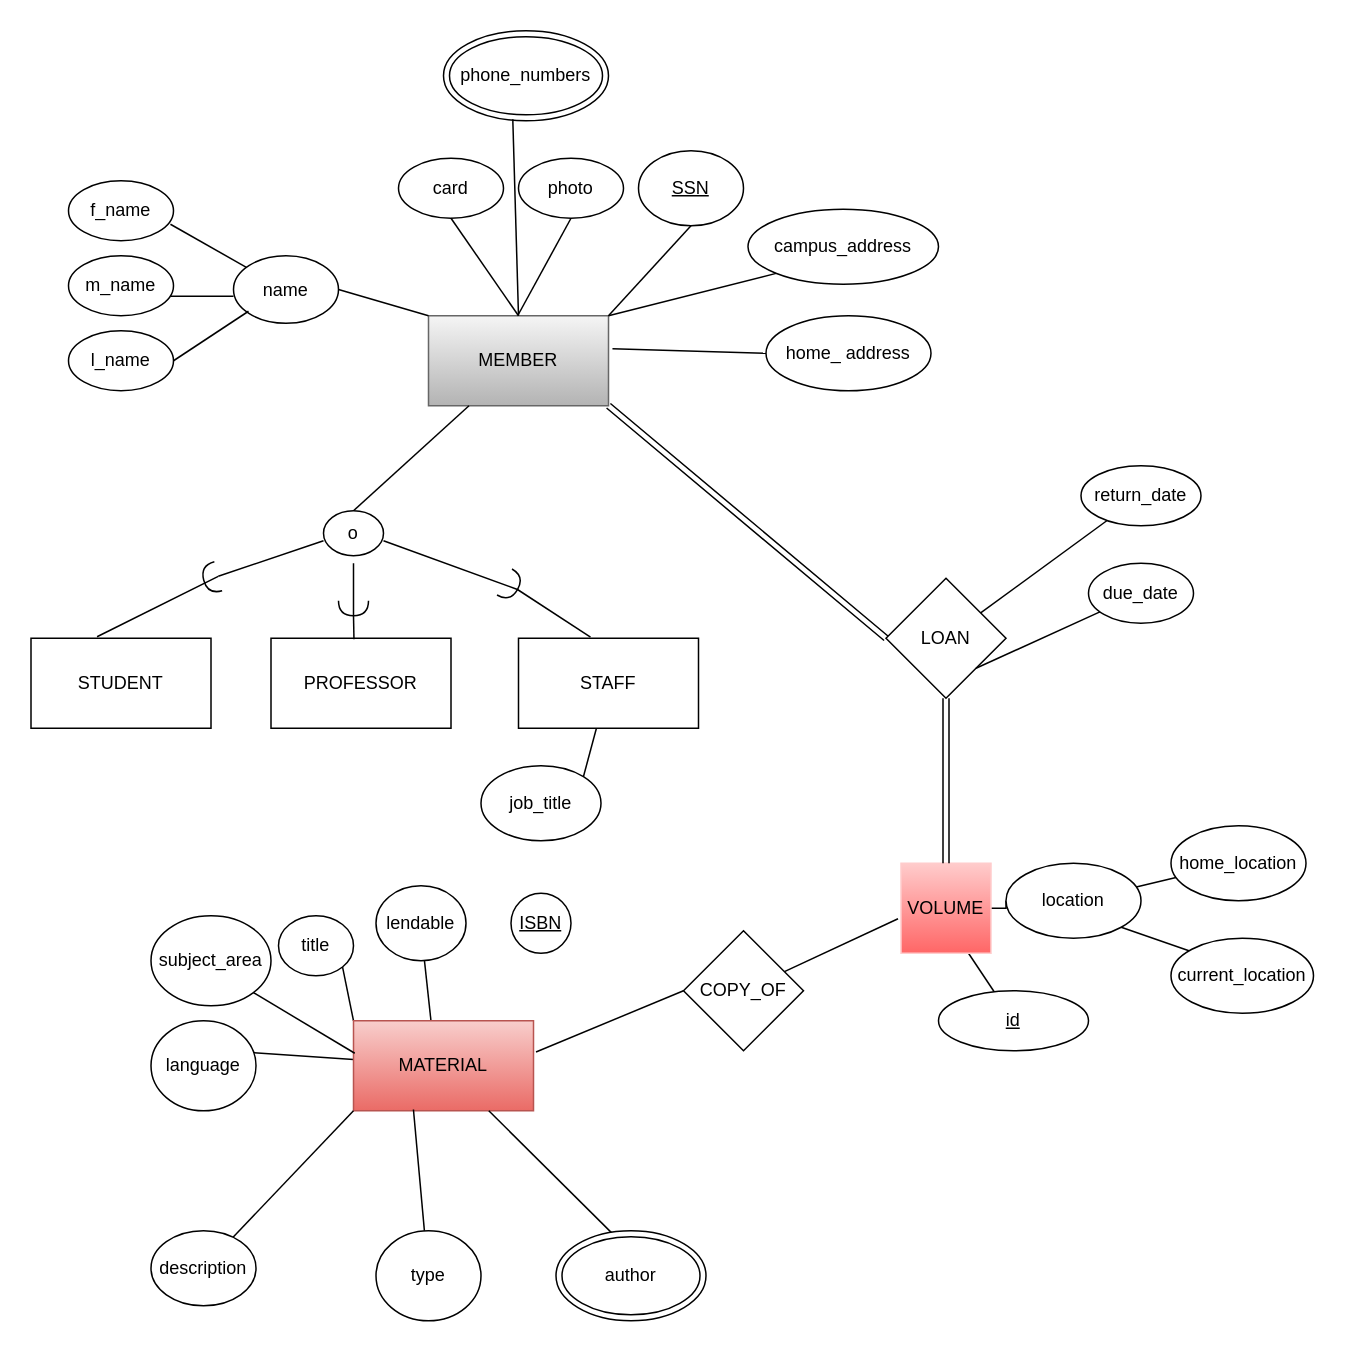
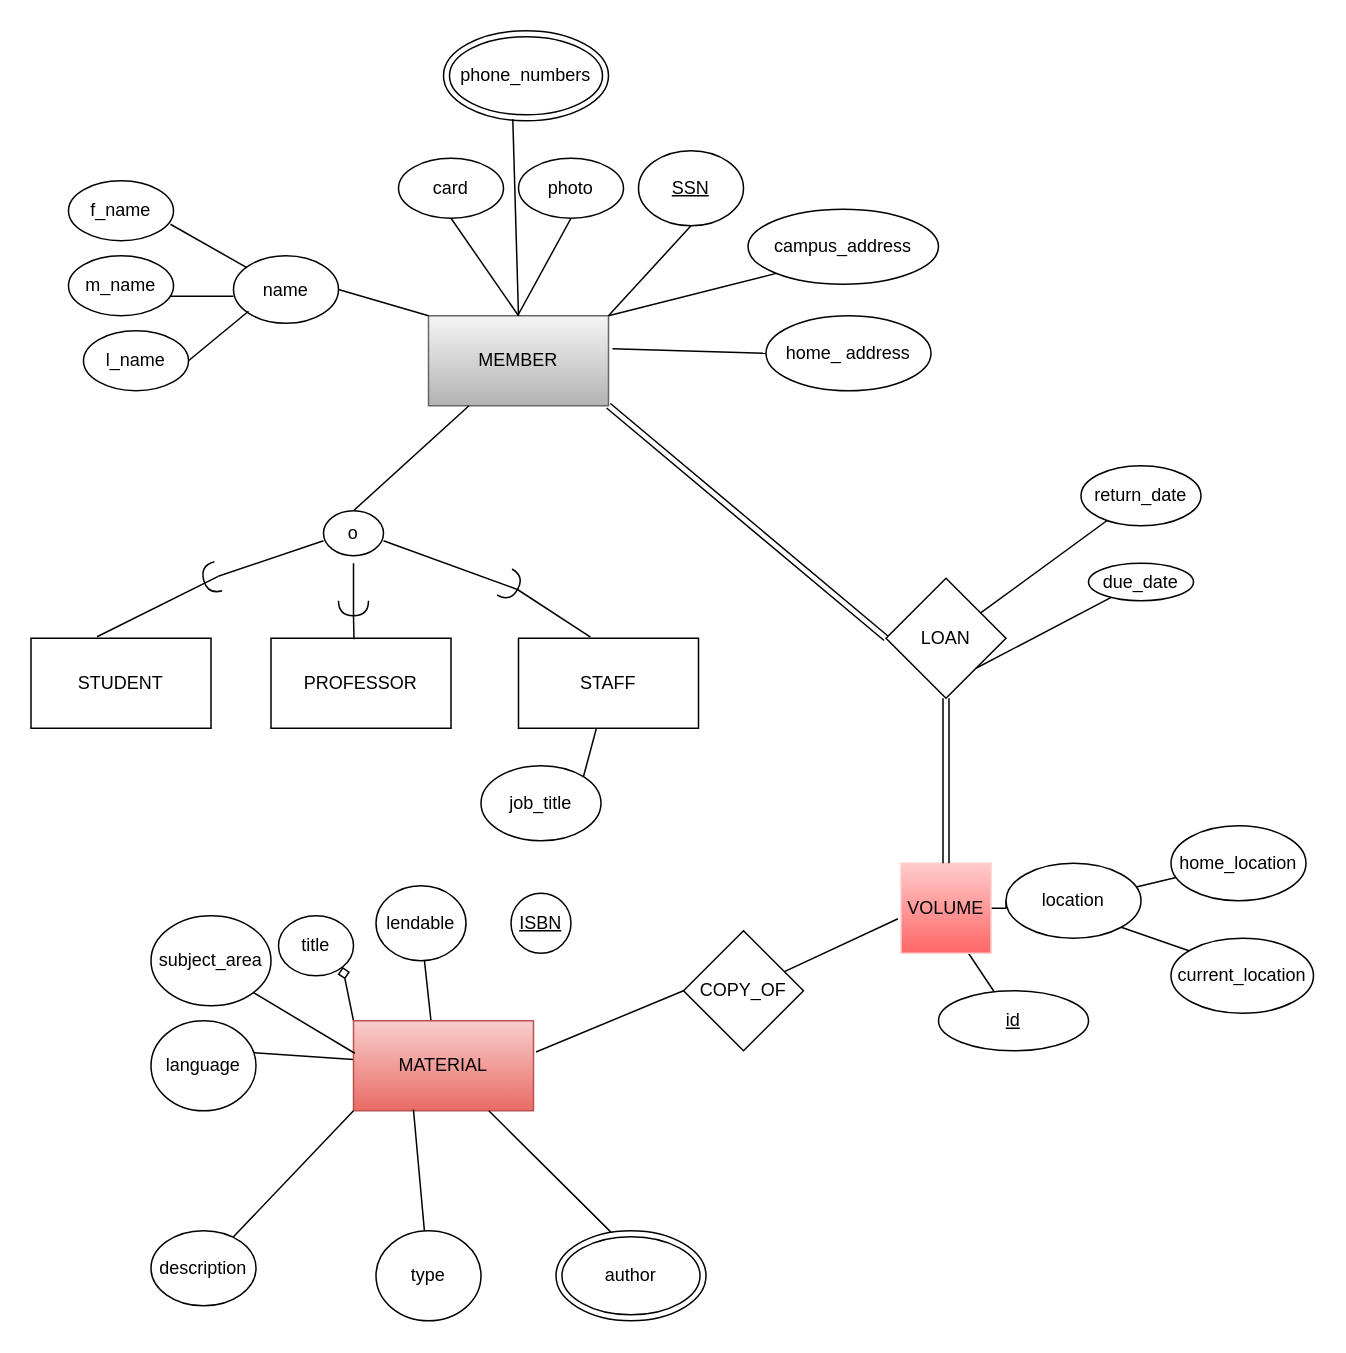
(121, 361) -> (136, 361)
(1141, 593) -> (1141, 582)
(343, 973) -> (345, 979)
